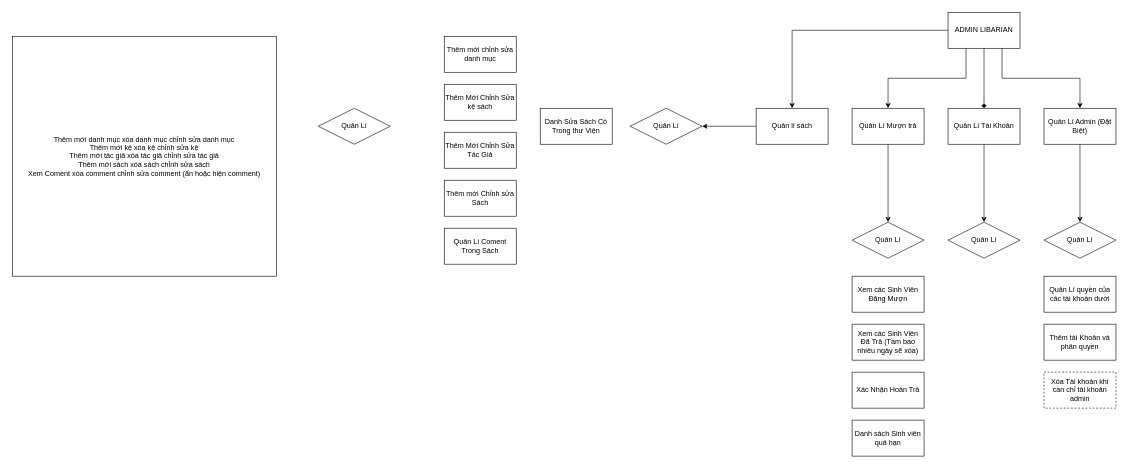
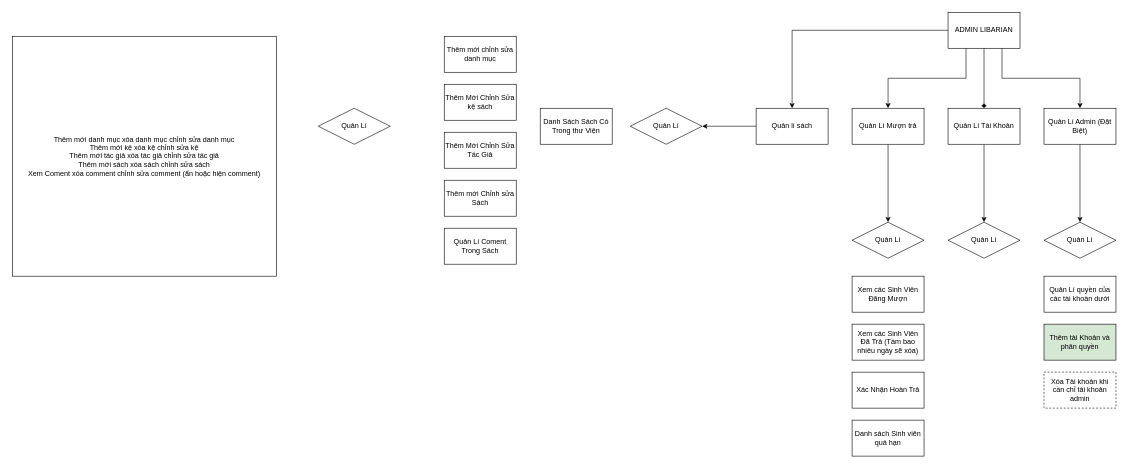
(576, 126) -> (576, 126)
(1080, 342) -> (1080, 342)
